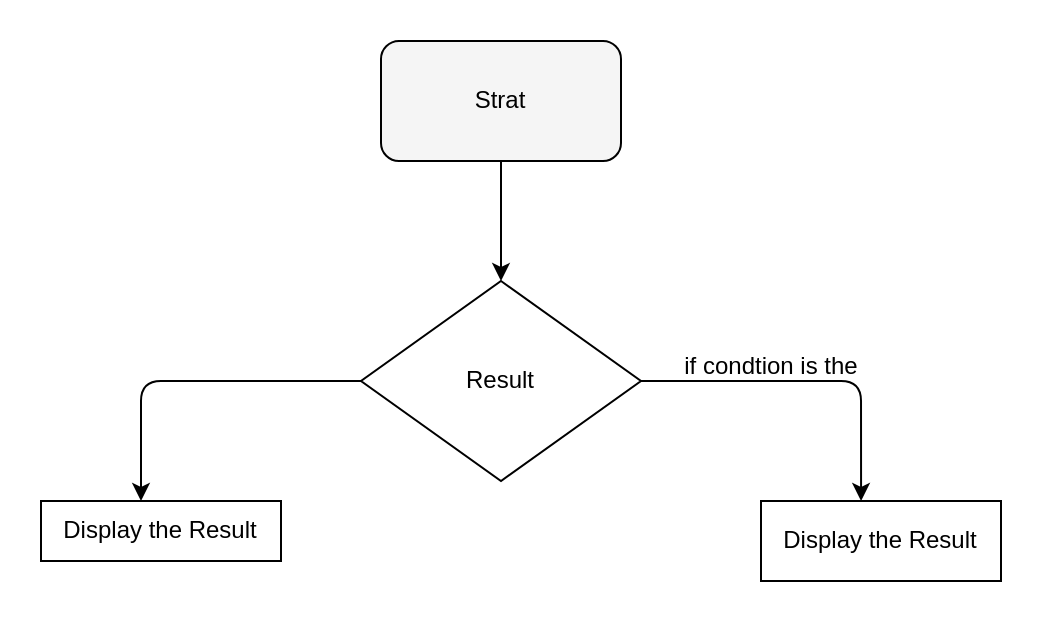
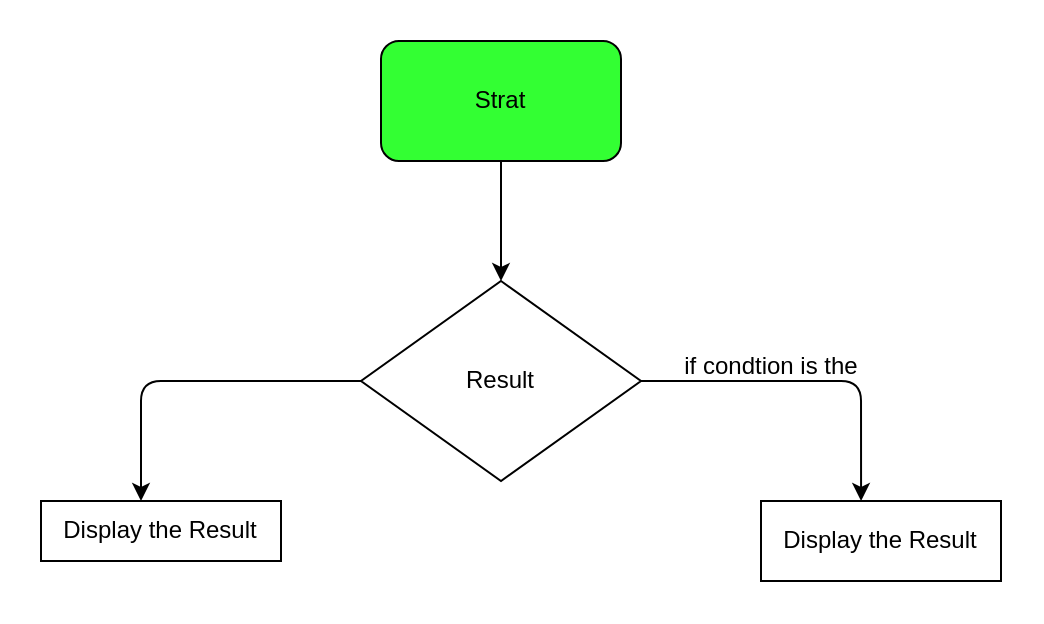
(501, 101) -> (501, 101)
